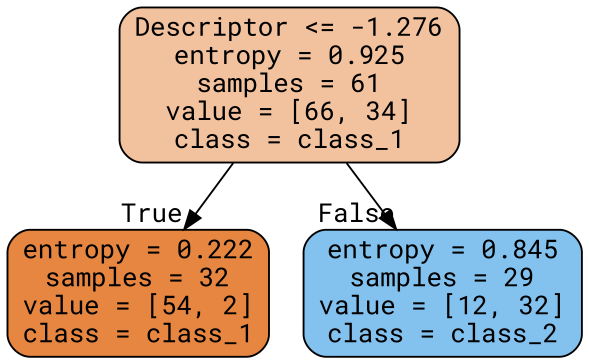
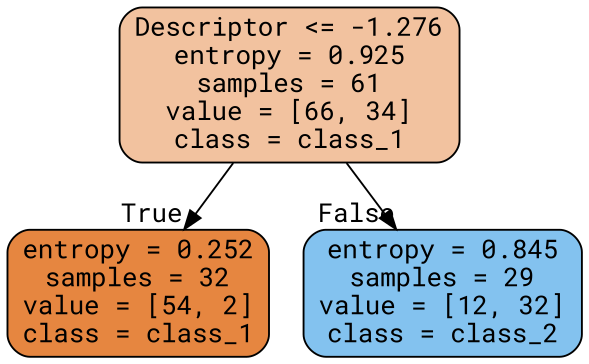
(138, 293) -> (138, 293)
